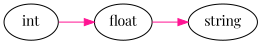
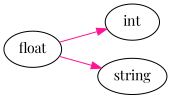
(71, 22) -> (78, 37)
